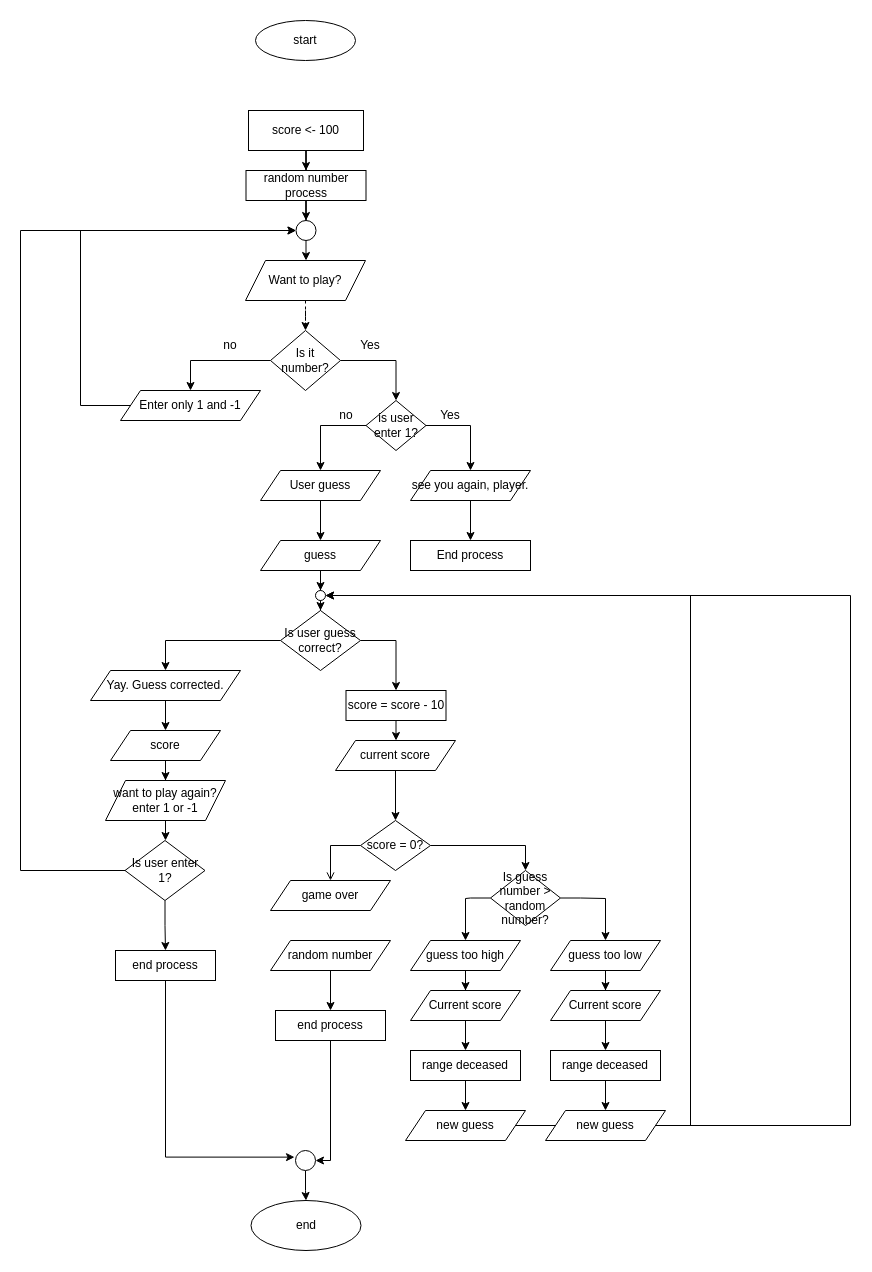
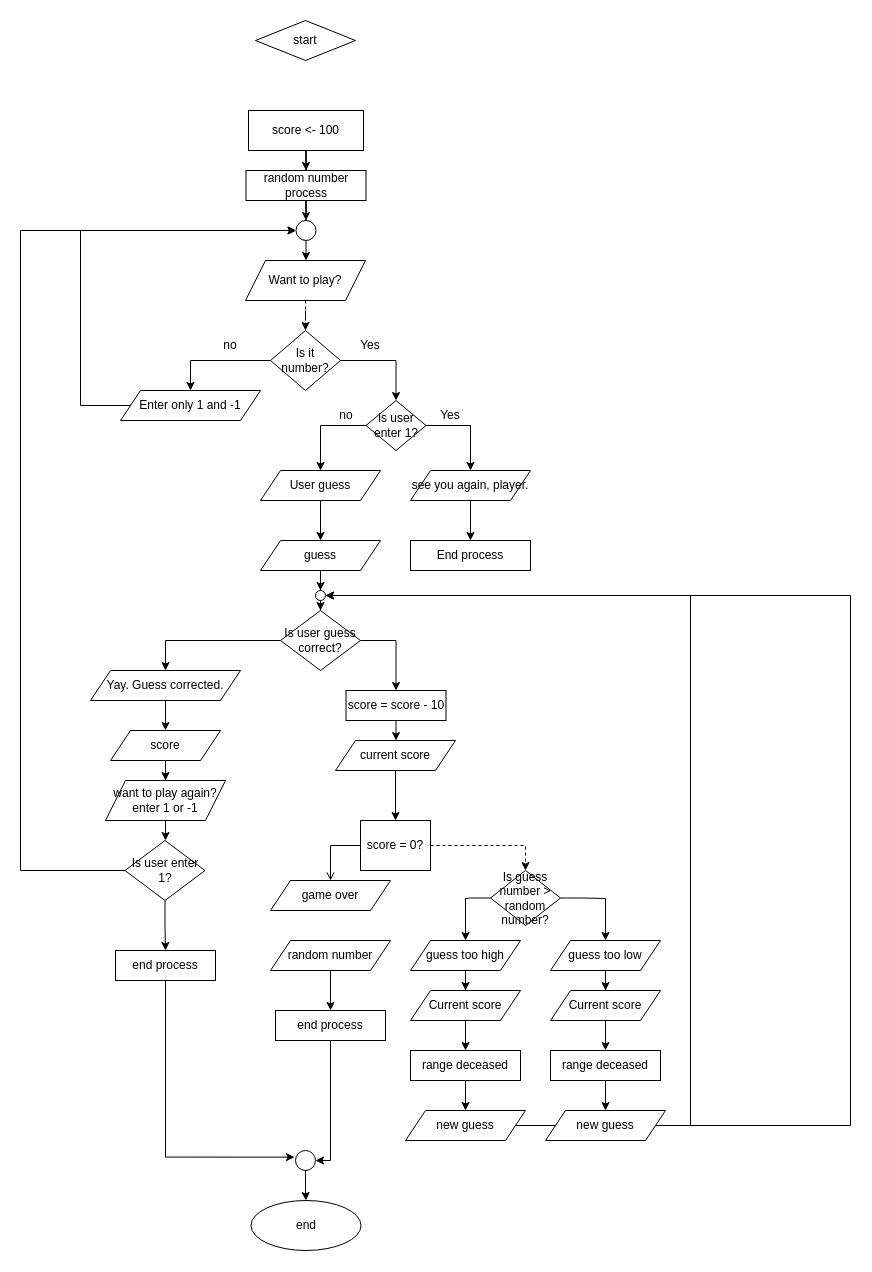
(306, 41) -> (306, 41)
(396, 846) -> (396, 846)
(487, 846) -> (487, 846)
